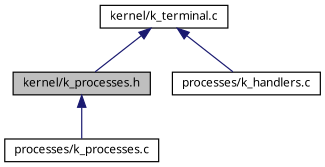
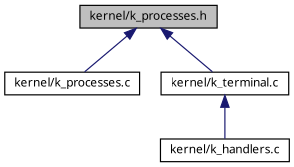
(118, 54) -> (191, 54)
(246, 84) -> (225, 150)
(82, 150) -> (72, 84)
